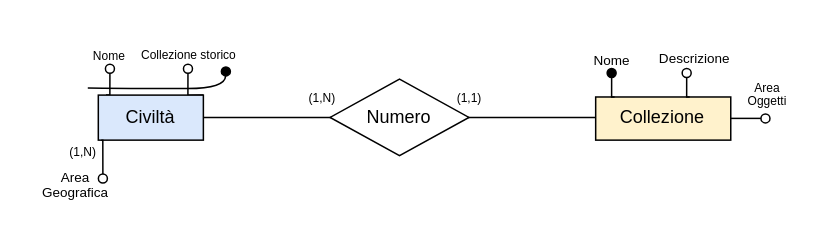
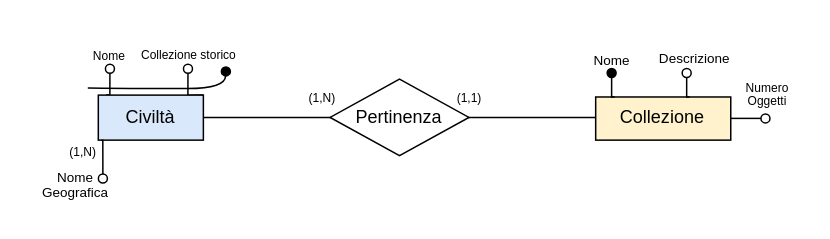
(767, 91) -> (767, 91)
(399, 118) -> (399, 118)
(76, 184) -> (76, 184)
